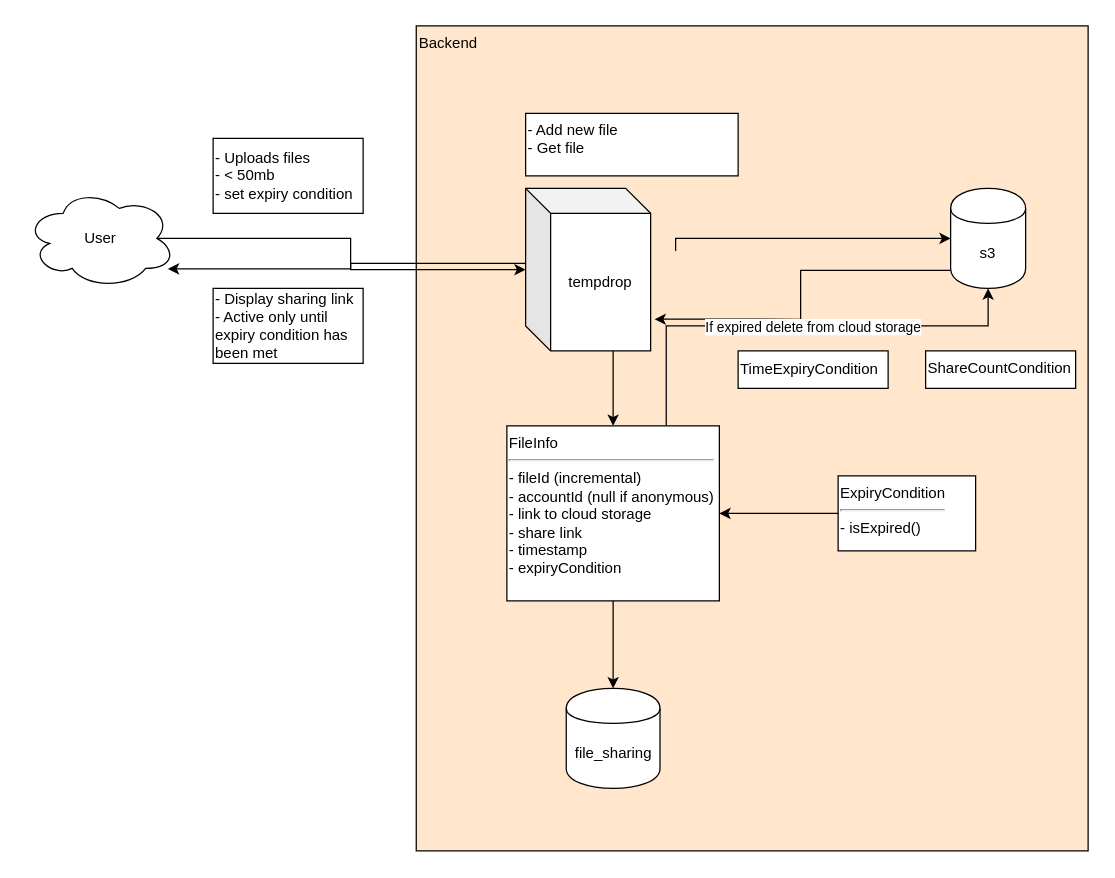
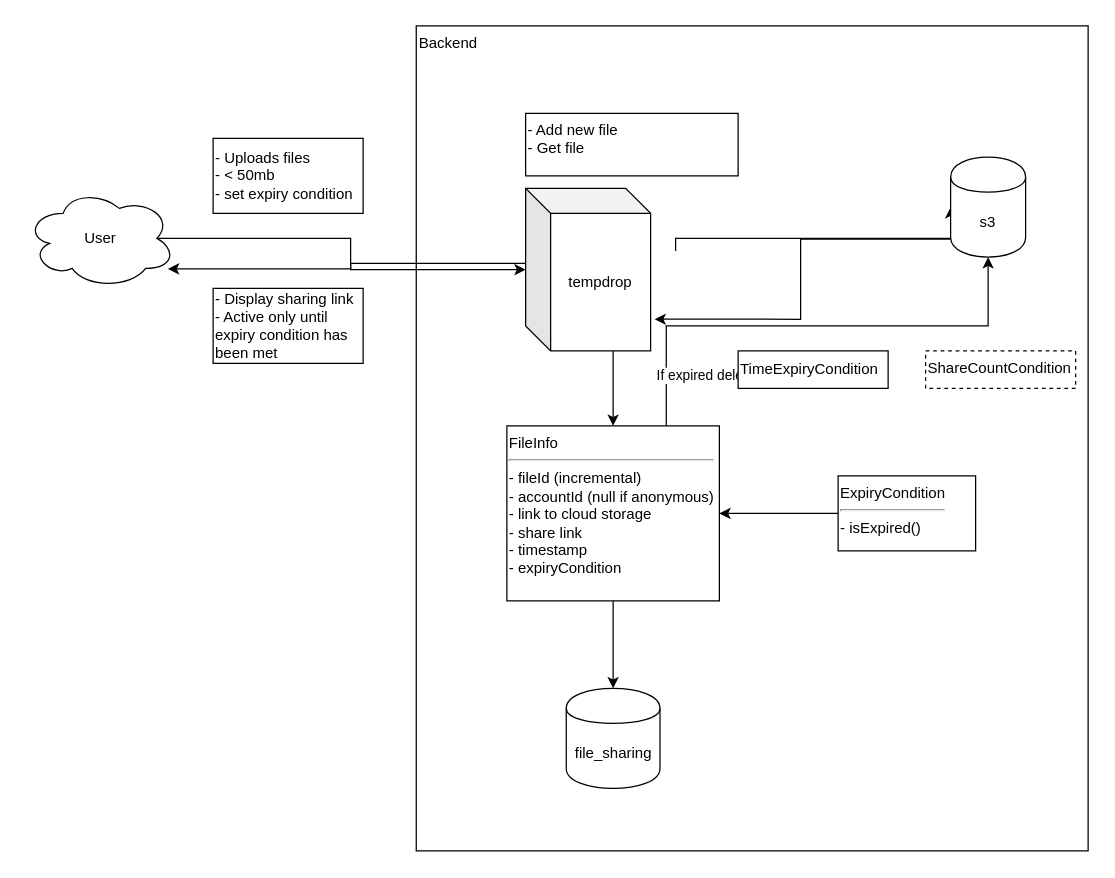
(988, 238) -> (988, 207)
(1001, 369) -> (1001, 369)
(752, 438) -> (752, 438)
